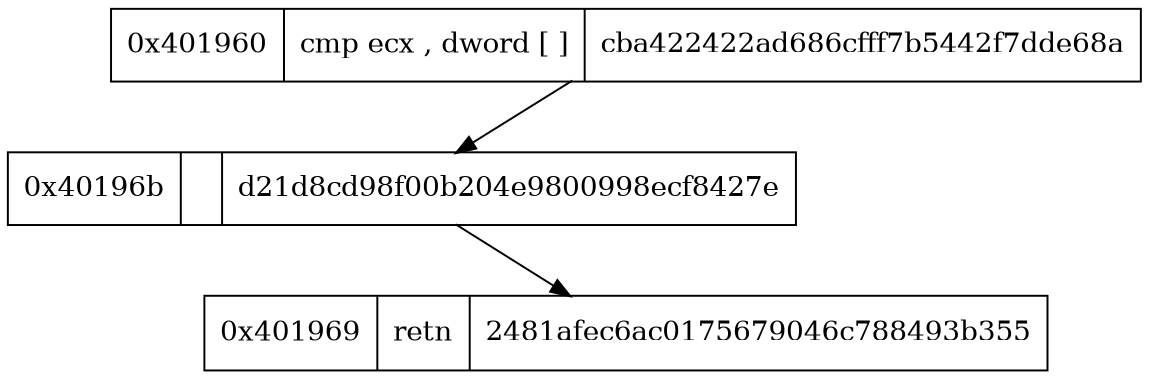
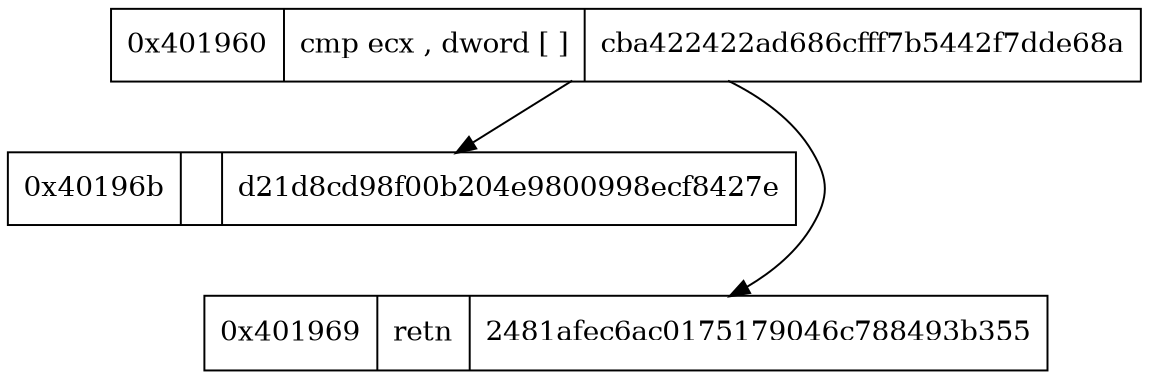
(504, 255) -> (824, 178)
(759, 332) -> (759, 332)
